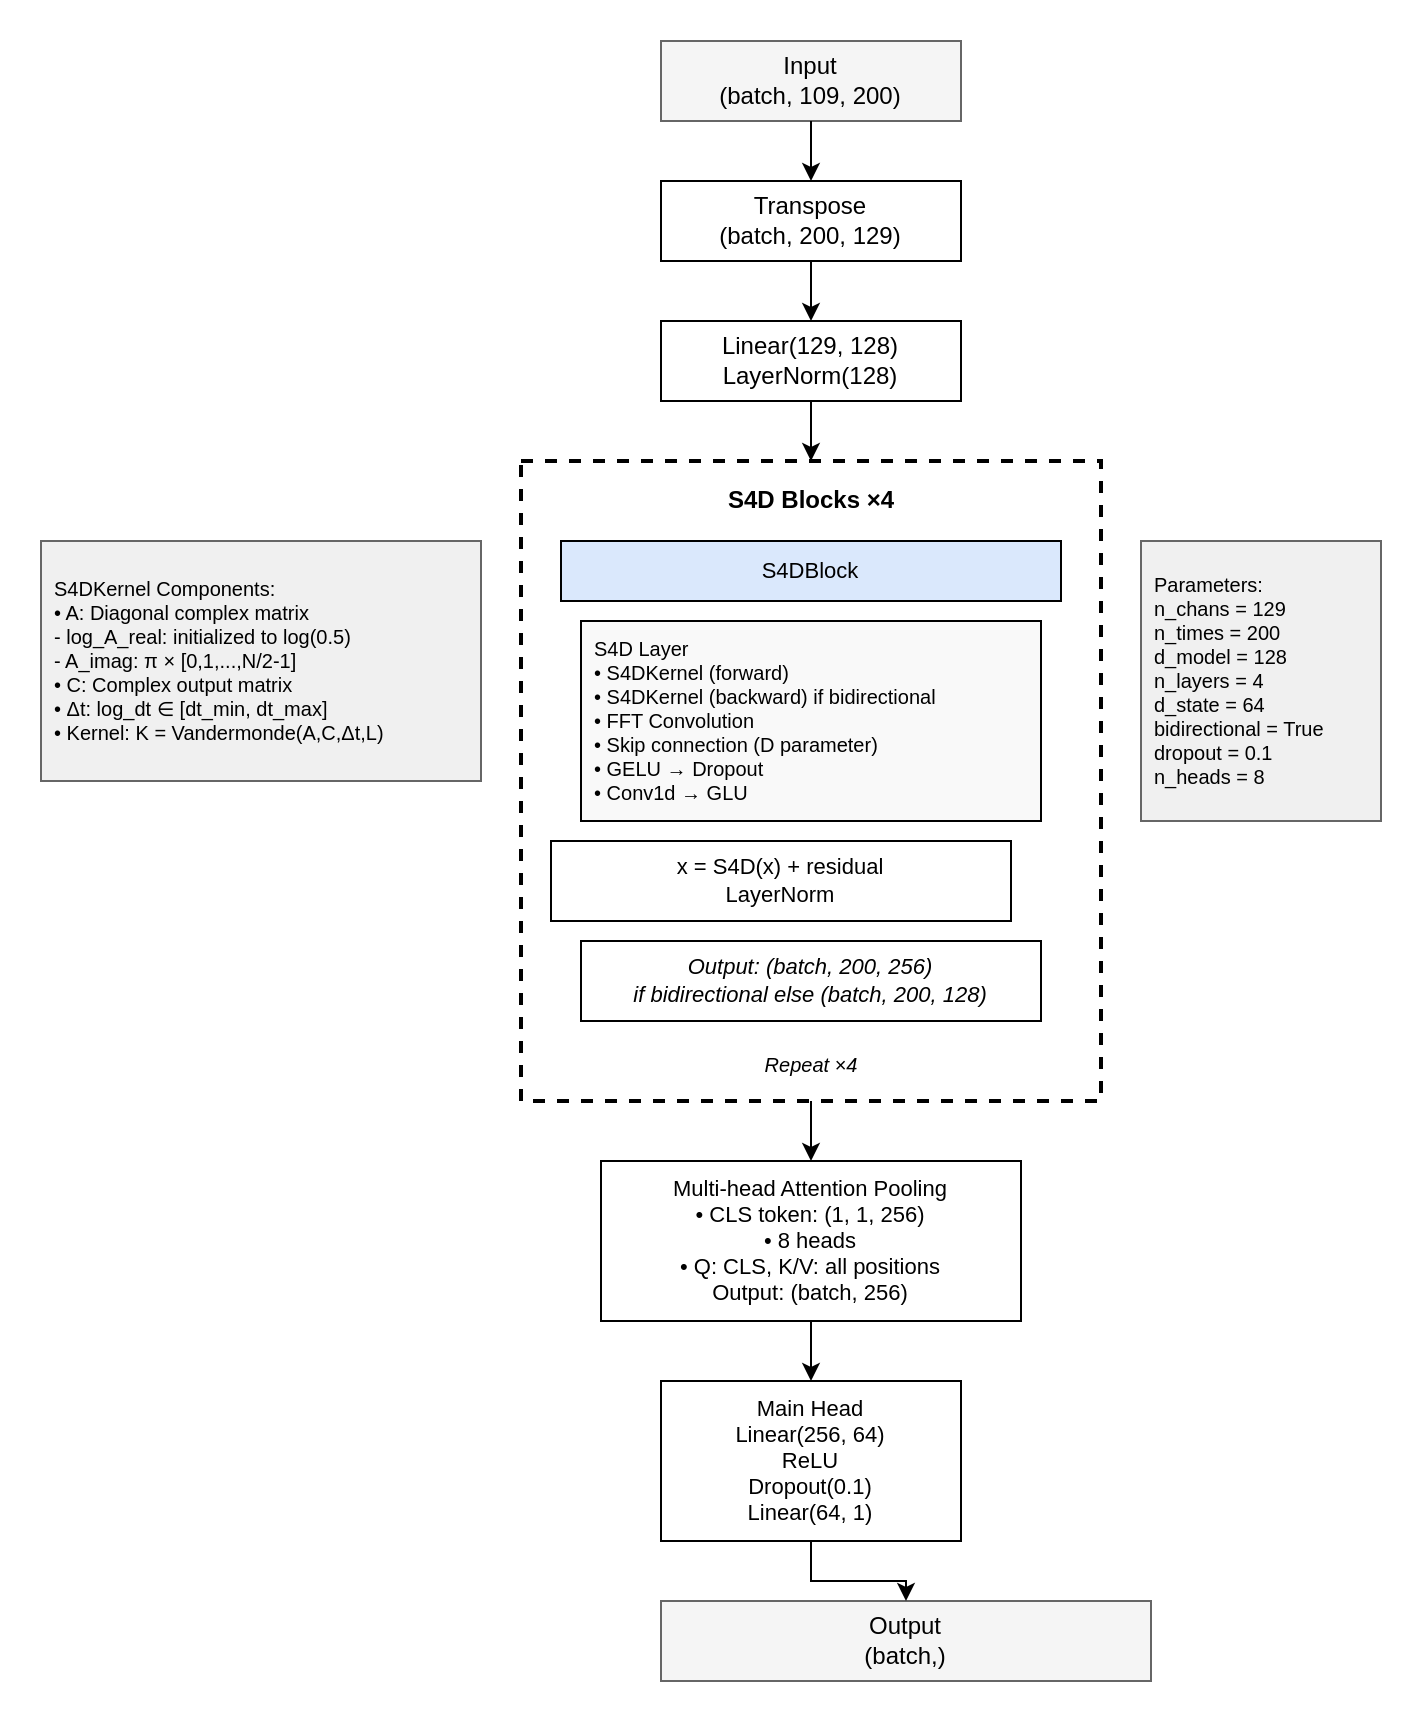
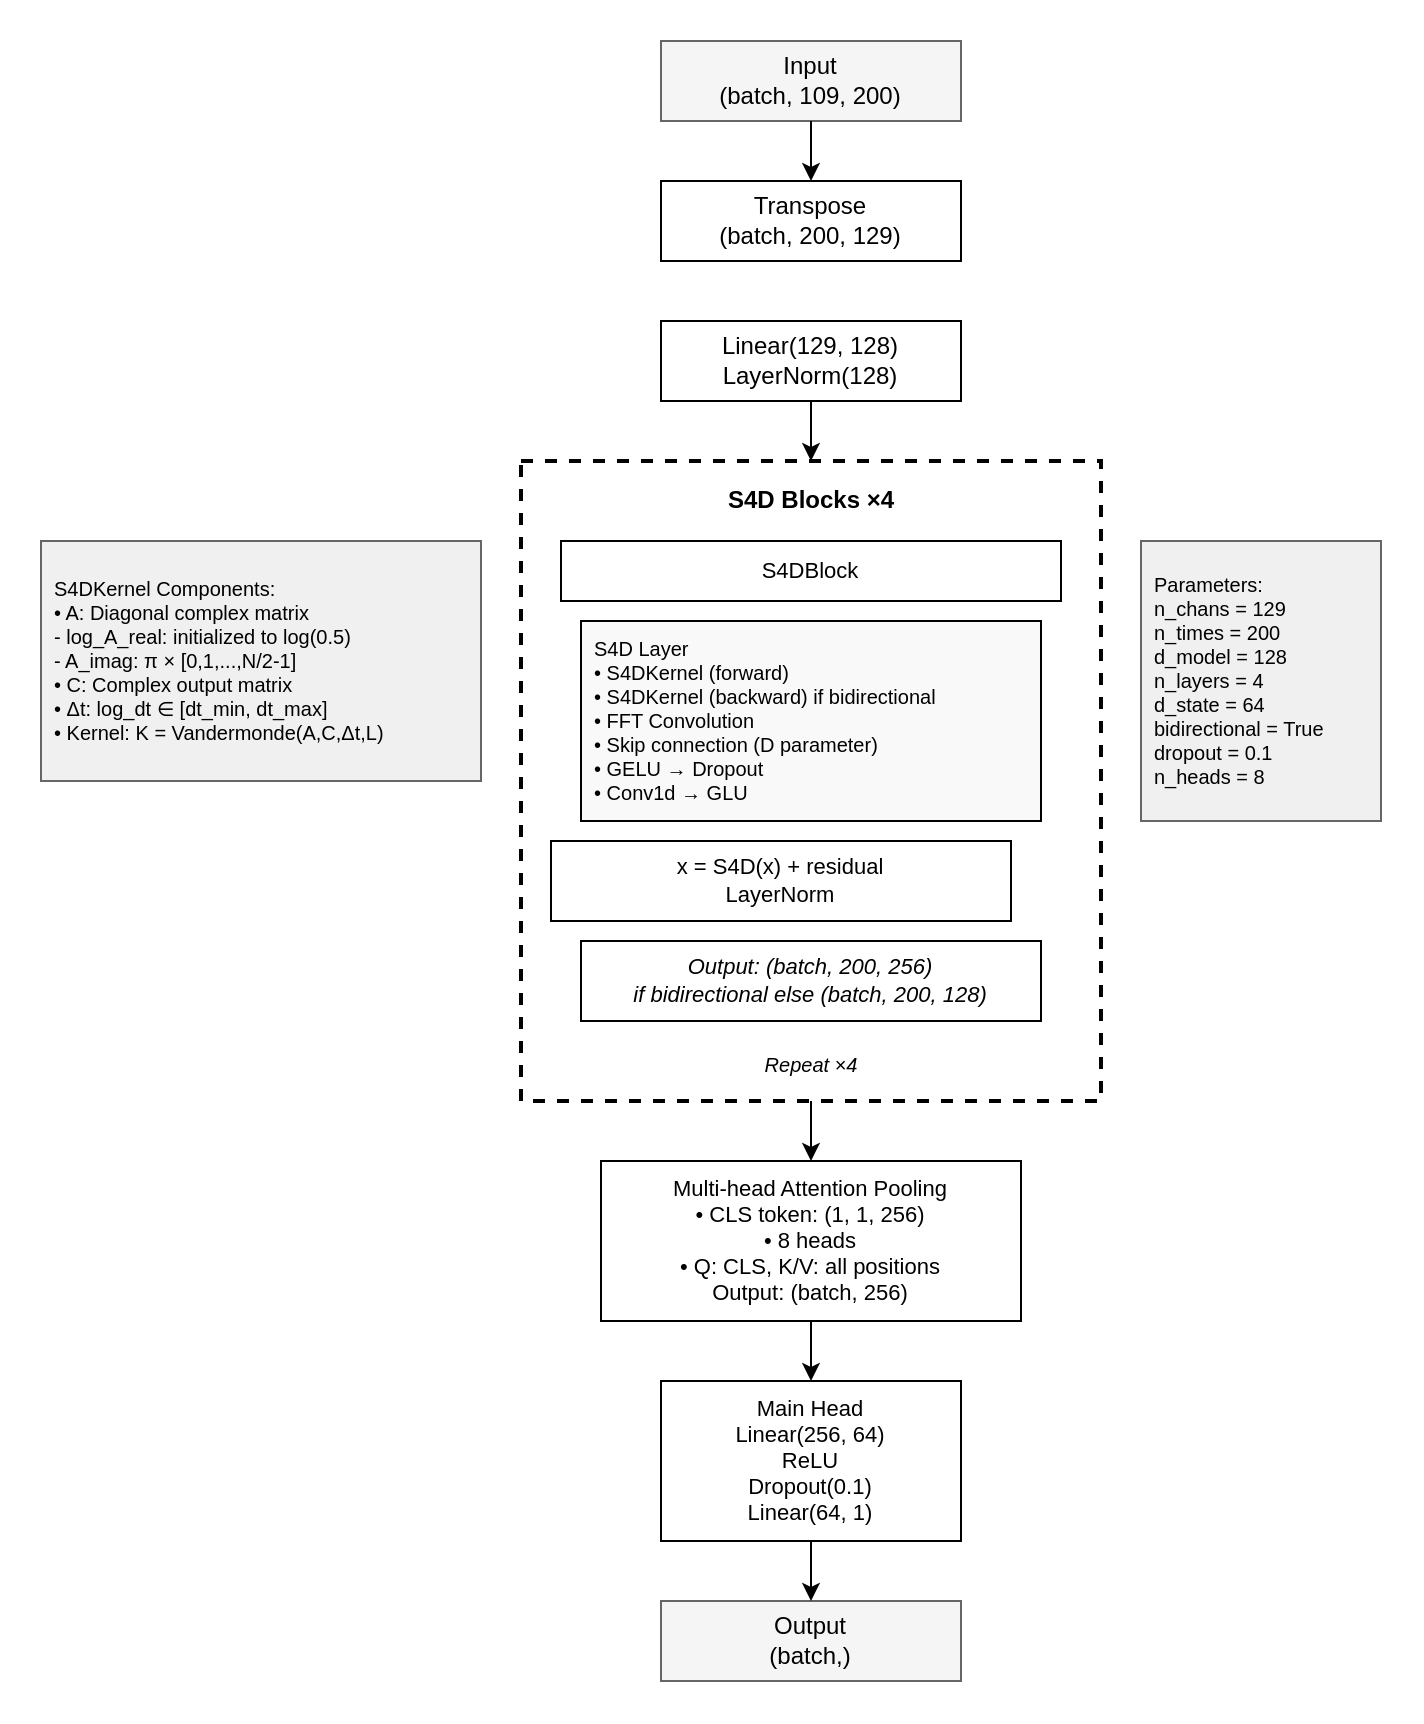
(811, 298) -> none
(811, 571) -> (811, 571)
(906, 1641) -> (811, 1641)
